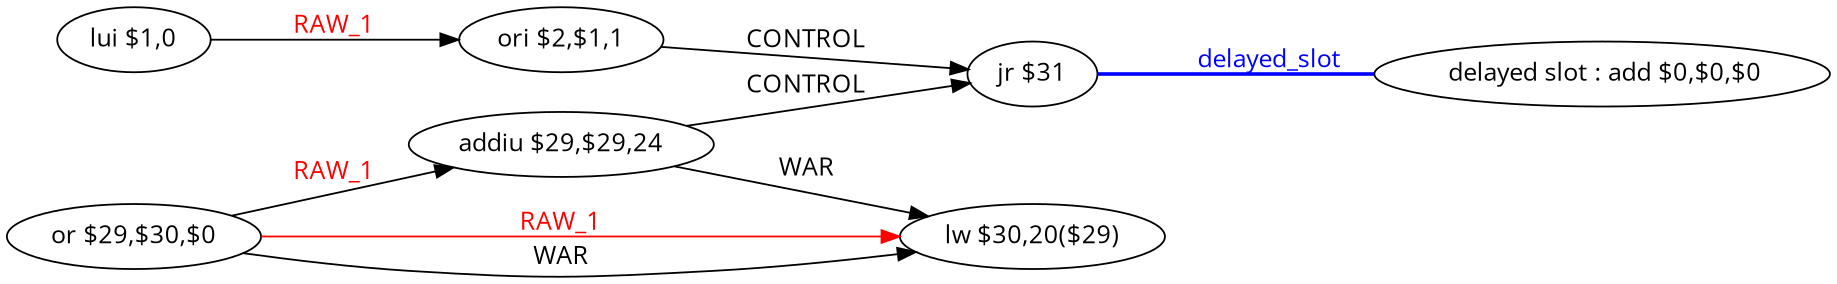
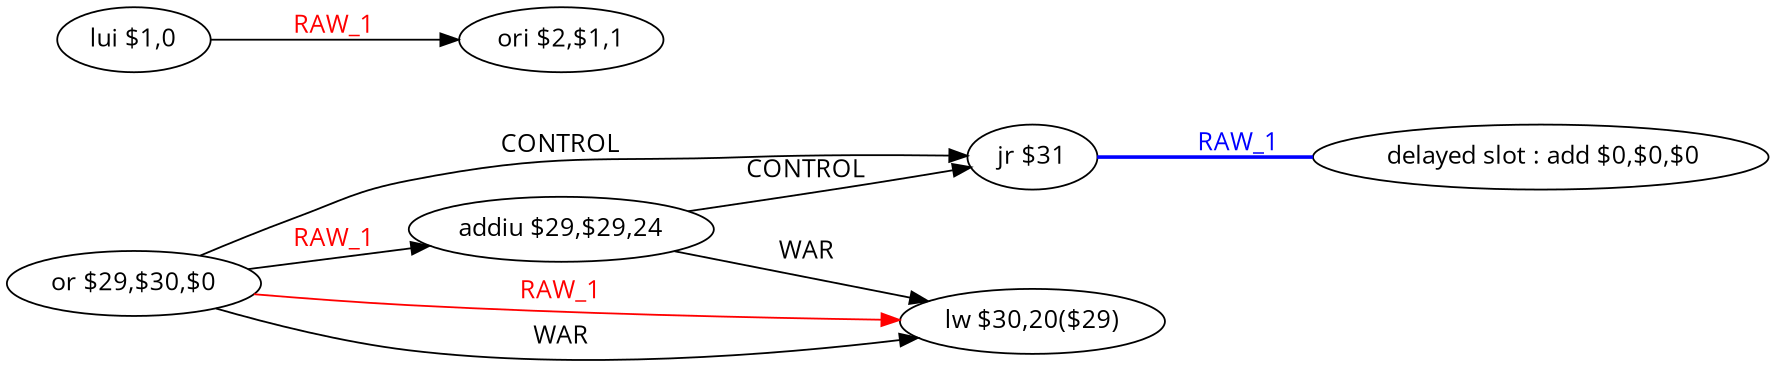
(806, 58) -> (567, 160)
(1270, 60) -> (1239, 144)
